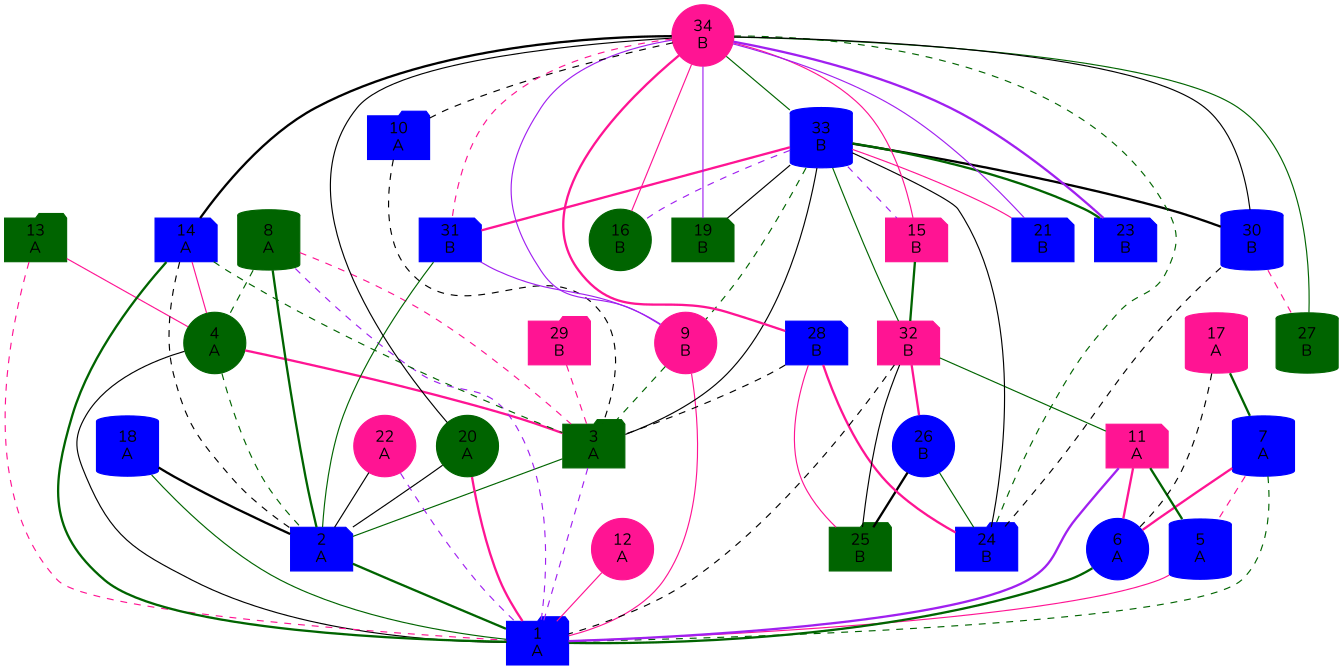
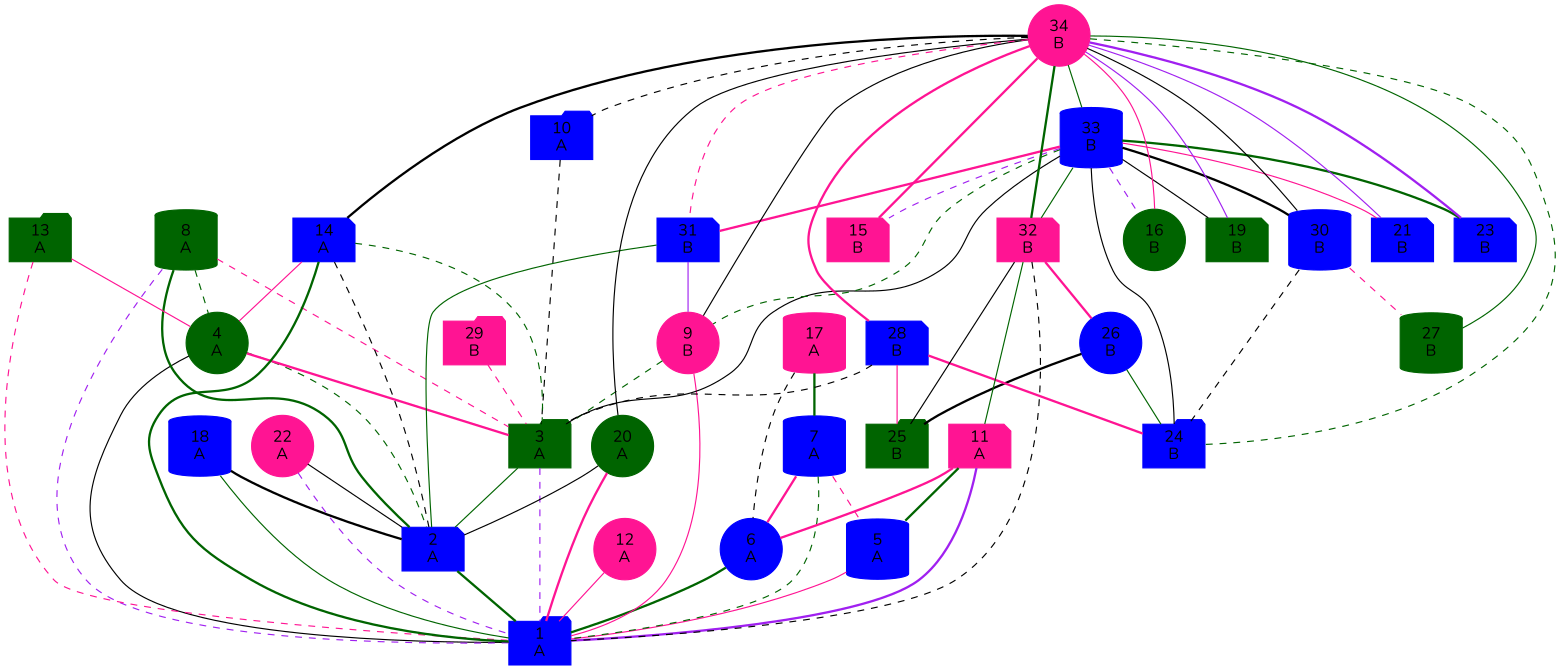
(854, 100) -> (958, 138)
(512, 181) -> (823, 124)
(913, 291) -> (1043, 142)
